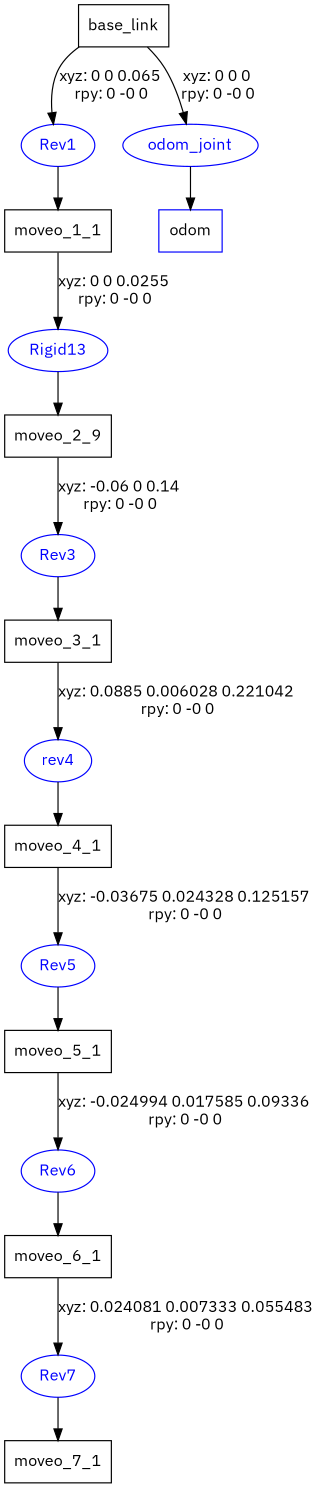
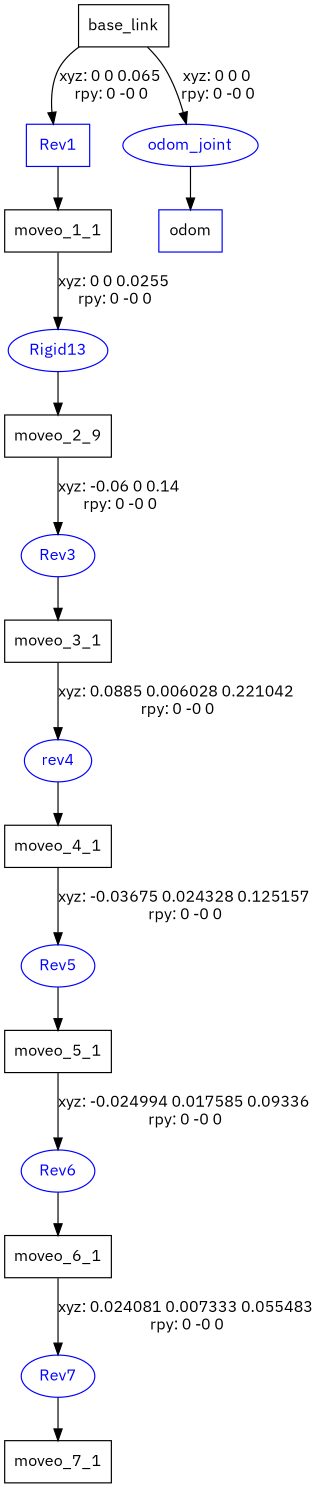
(58, 145) -> (58, 145)
